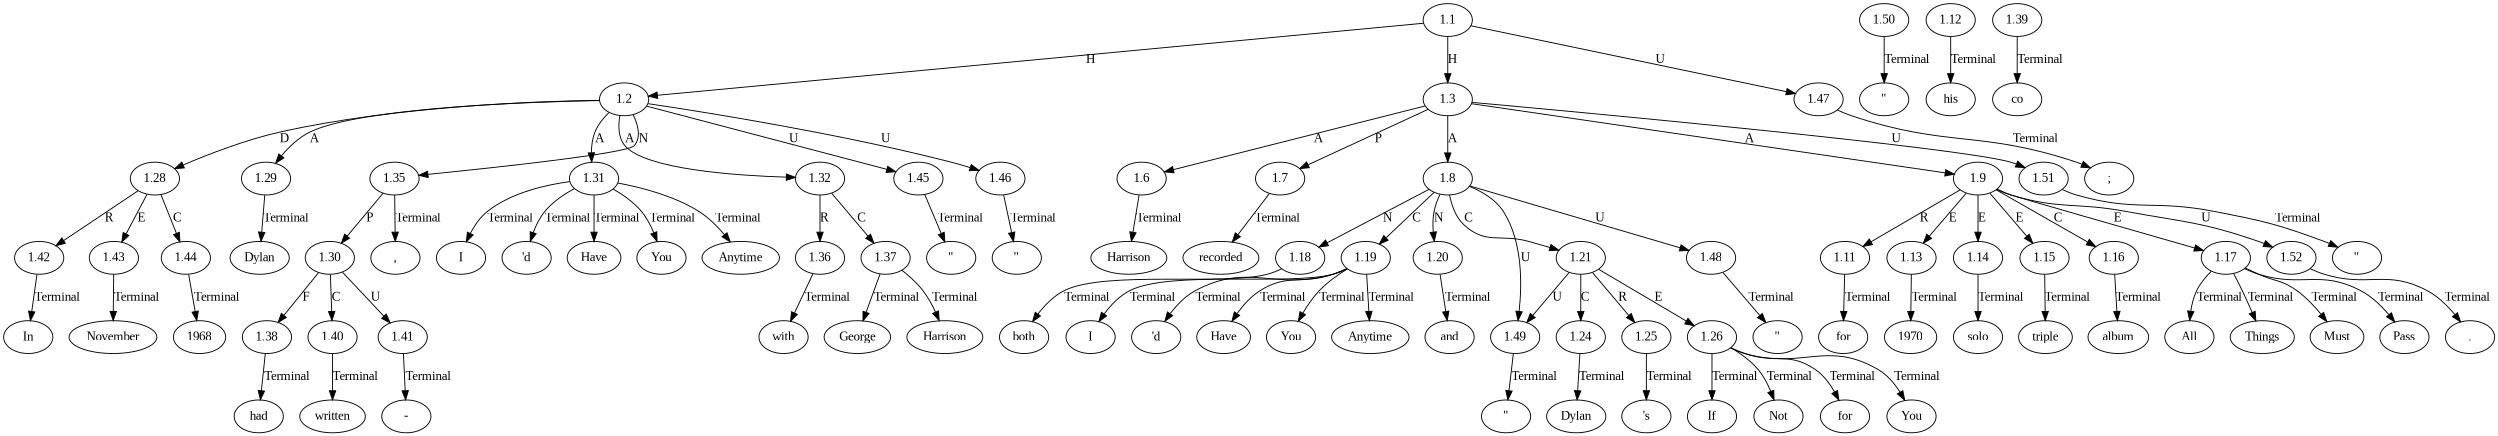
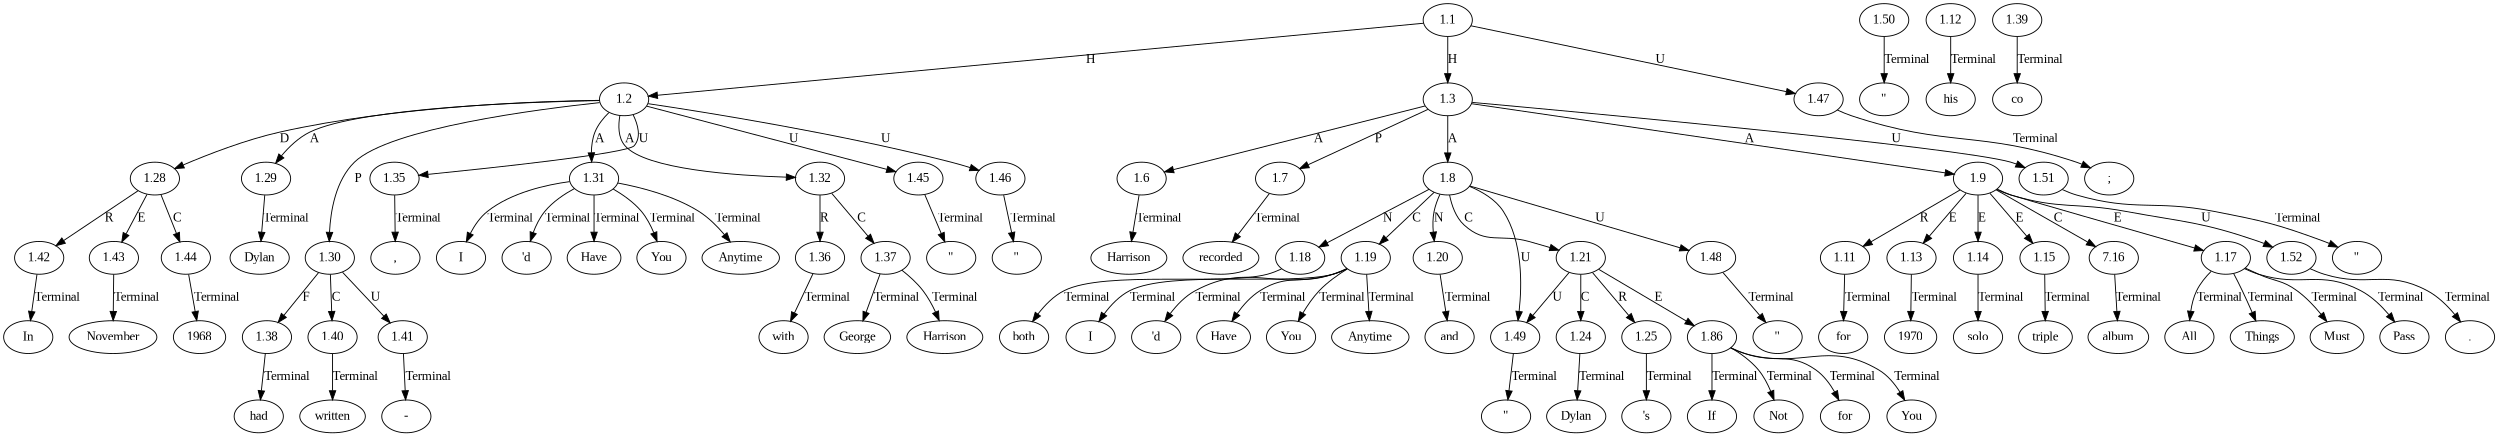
(643, 139) -> (643, 139)
(365, 215) -> (437, 129)
(2114, 258) -> (2114, 258)
(1712, 337) -> (1712, 337)
